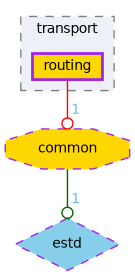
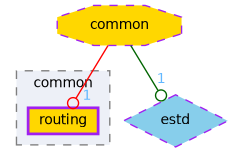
(67, 30) -> (63, 84)
(67, 100) -> (87, 80)
